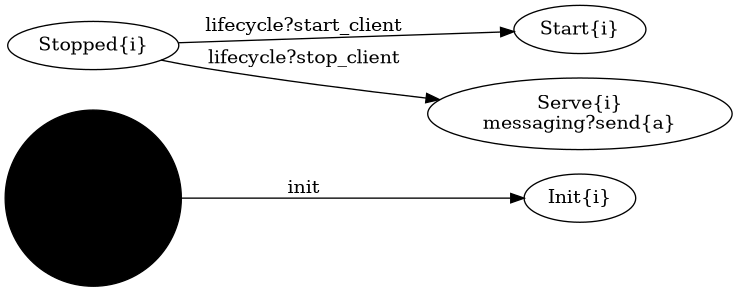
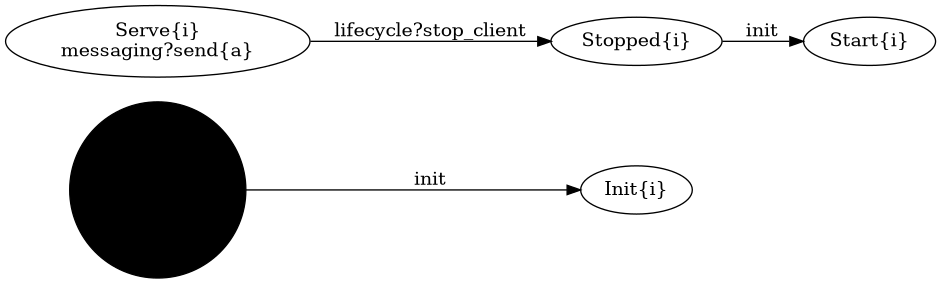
(304, 26) -> (763, 31)
(293, 81) -> (424, 41)
